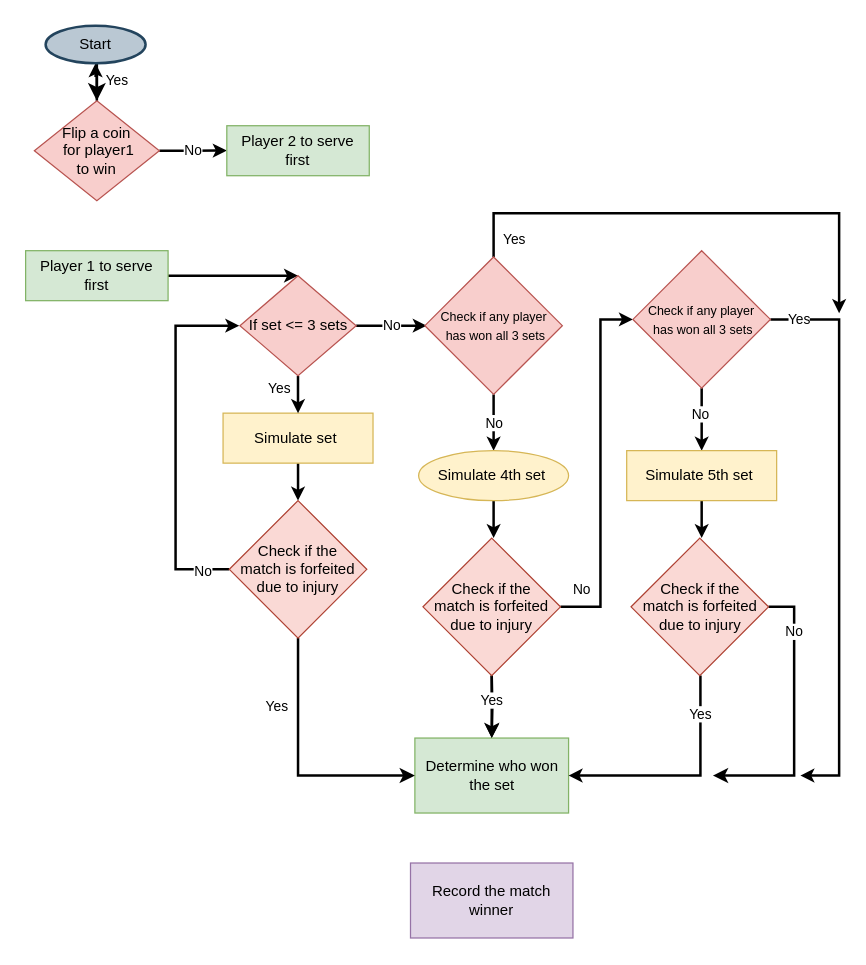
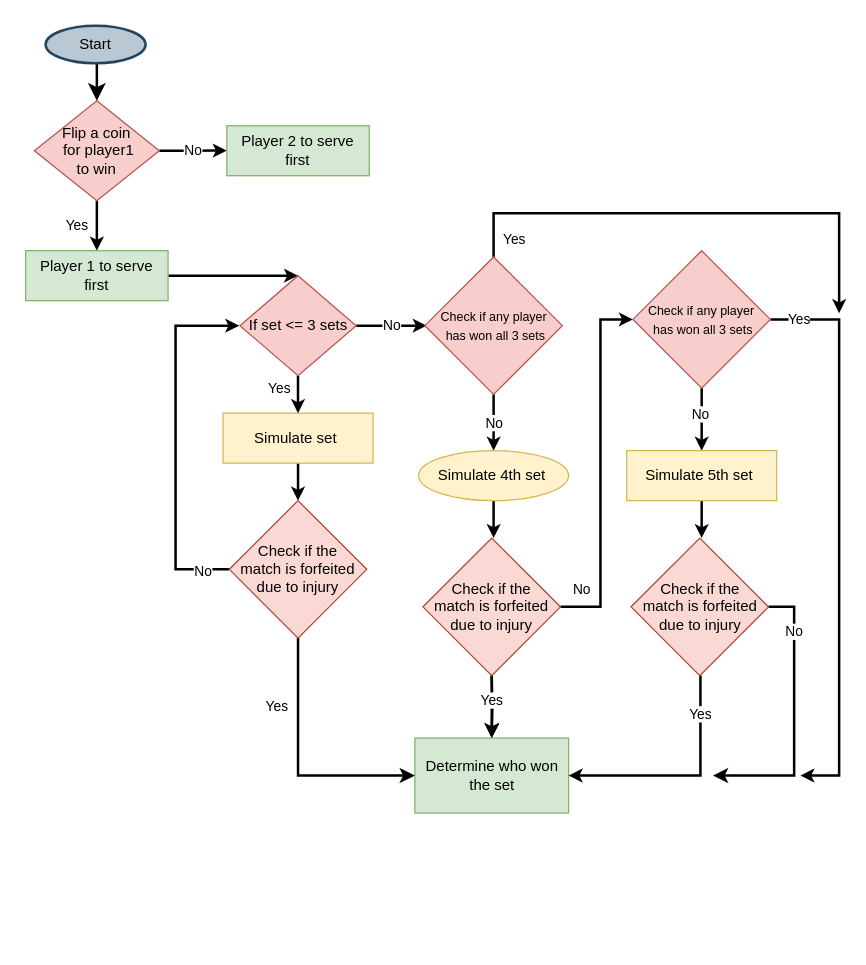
(97, 99) -> (97, 221)
(492, 901) -> none
